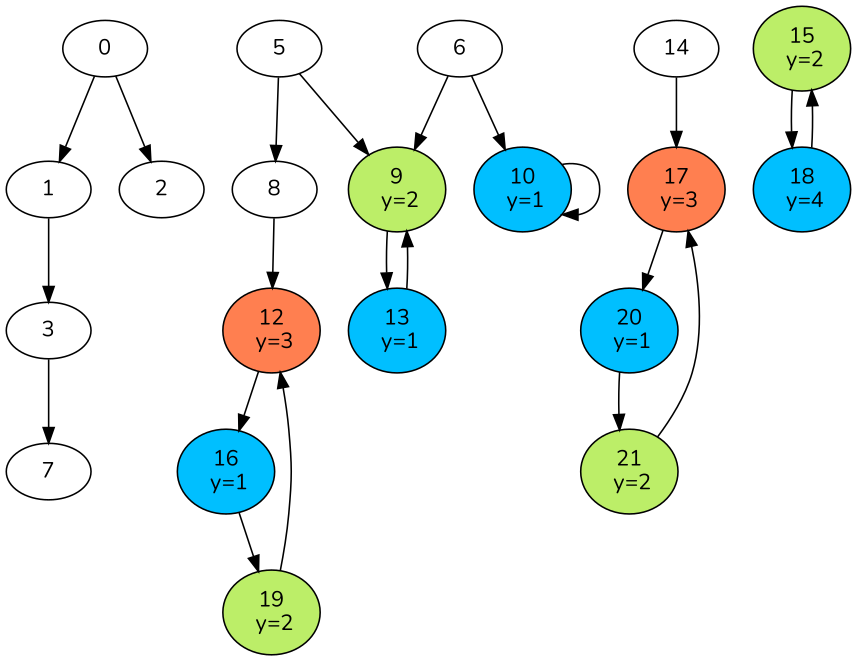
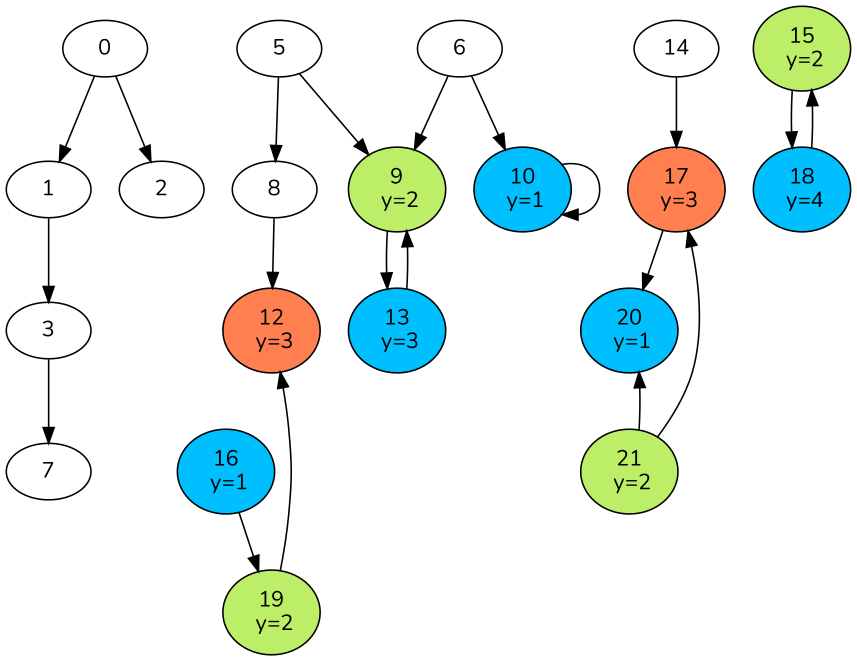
(397, 331) -> (397, 331)
(619, 393) -> (640, 409)
(251, 394) -> none
